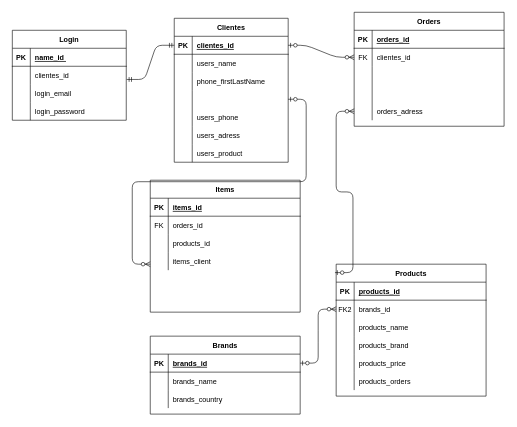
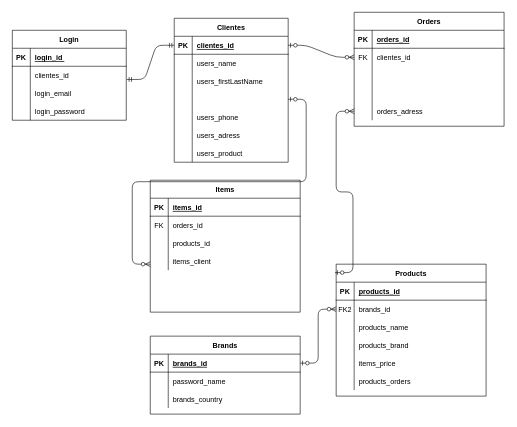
(48, 58) -> (48, 58)
(234, 82) -> (234, 82)
(386, 364) -> (379, 364)
(195, 382) -> (199, 382)
